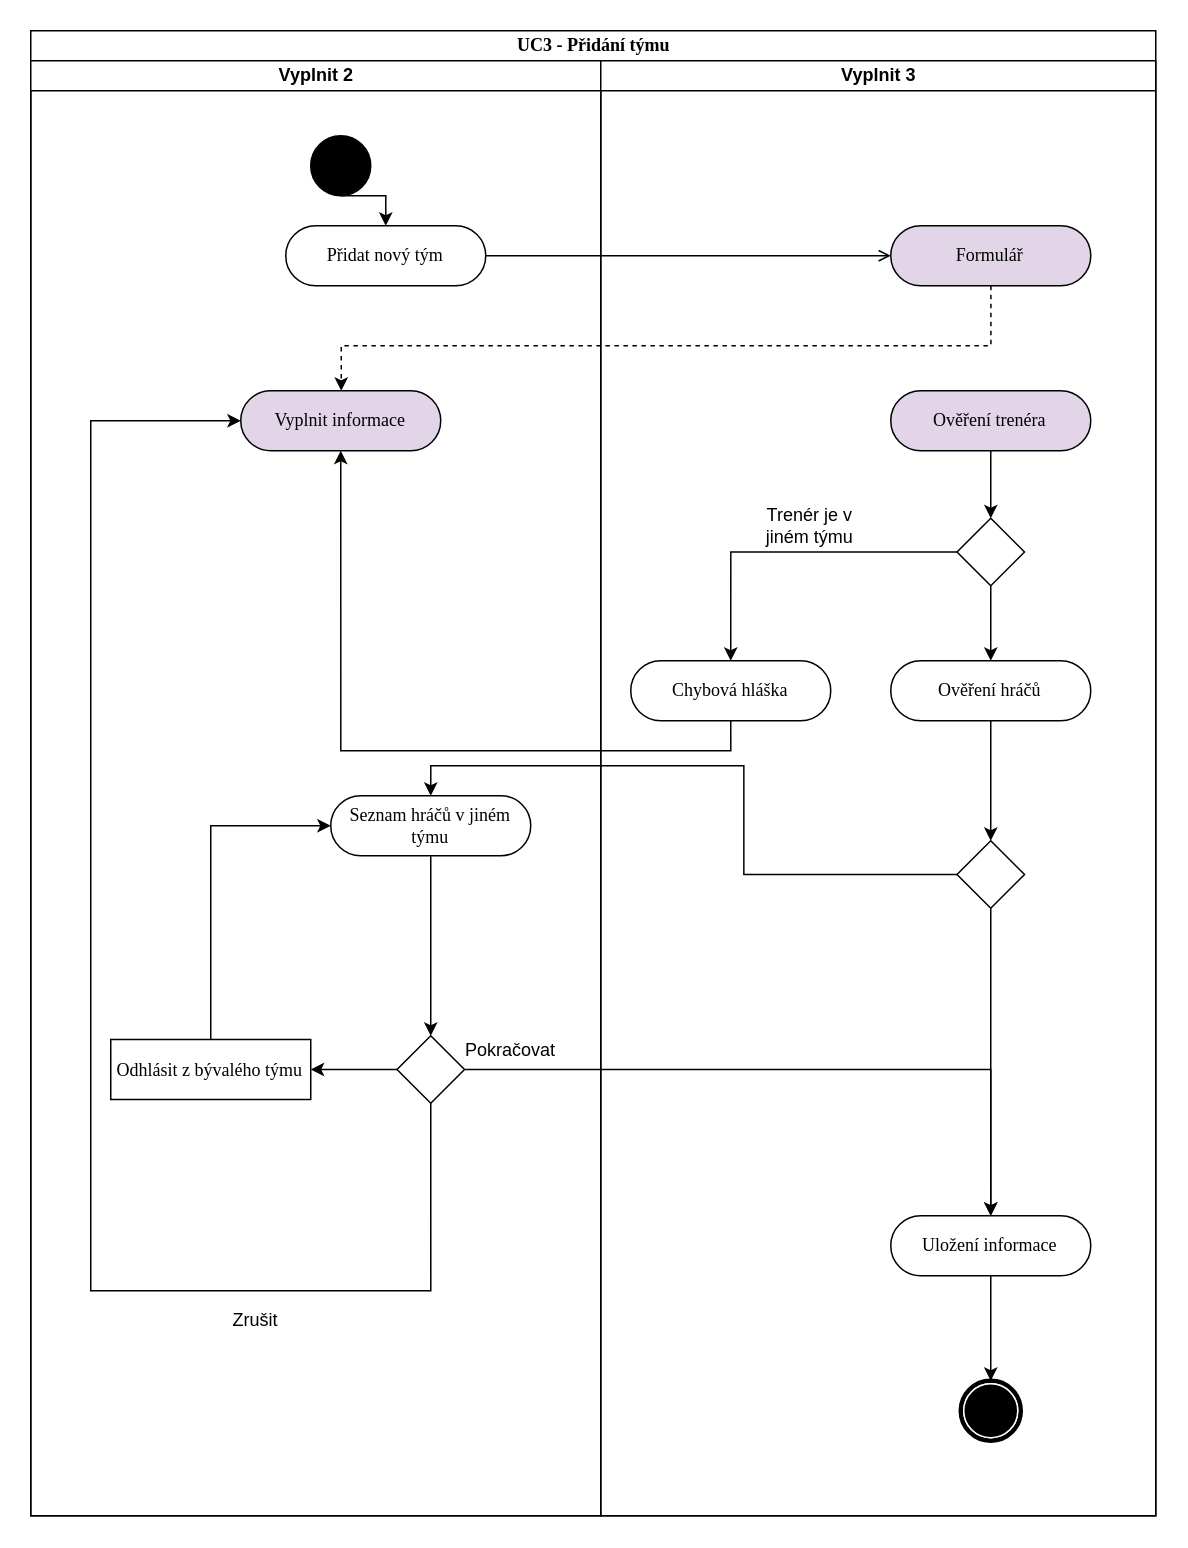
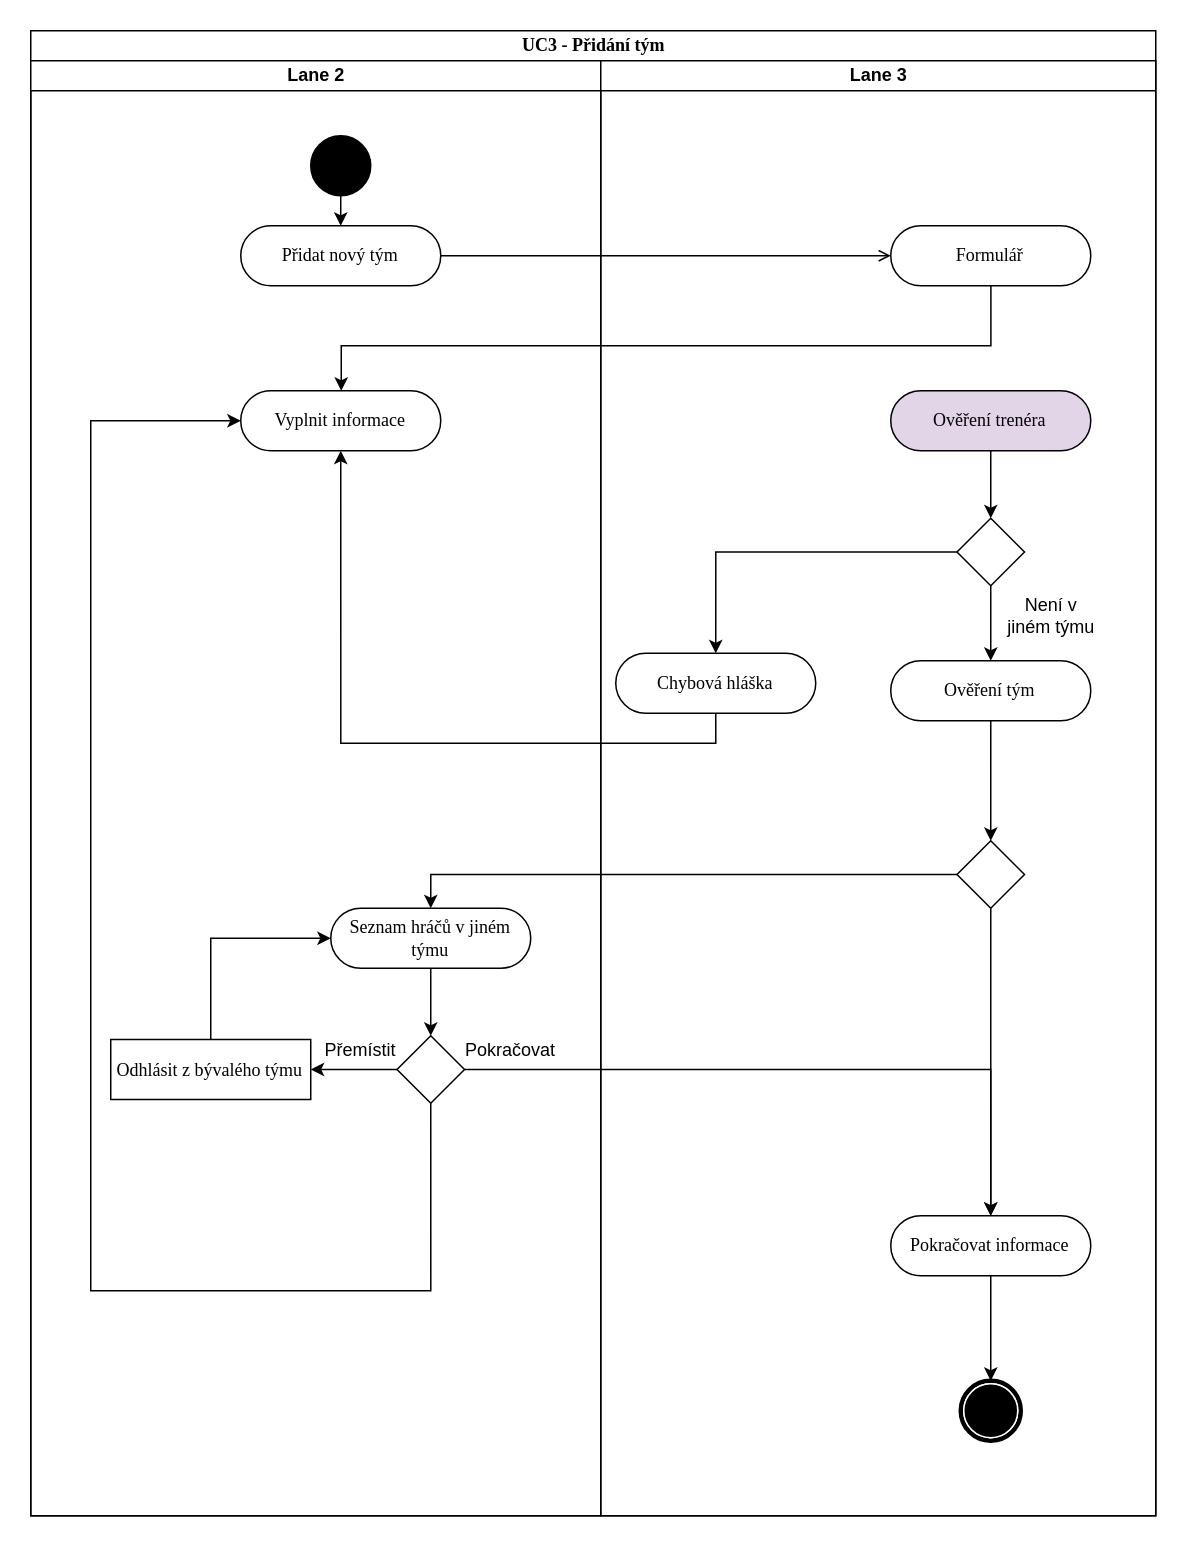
(594, 46) -> (594, 46)
(317, 76) -> (317, 76)
(879, 76) -> (879, 76)
(386, 256) -> (341, 256)
(991, 256) -> (991, 256)
(678, 346) -> (678, 346)
(341, 421) -> (341, 421)
(809, 526) -> none
none -> (1052, 616)
(731, 691) -> (716, 683)
(990, 691) -> (990, 691)
(431, 826) -> (431, 938)
none -> (361, 1051)
(990, 1246) -> (990, 1246)
(256, 1321) -> none
